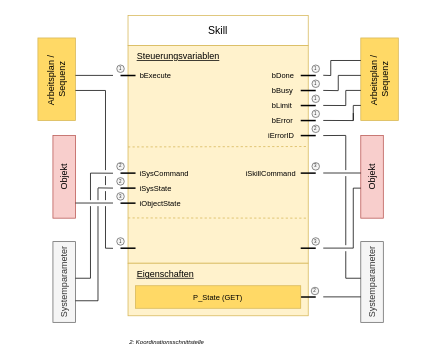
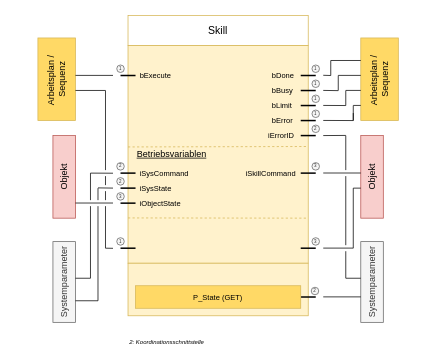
(180, 57) -> none
none -> (180, 154)
(180, 274) -> none
